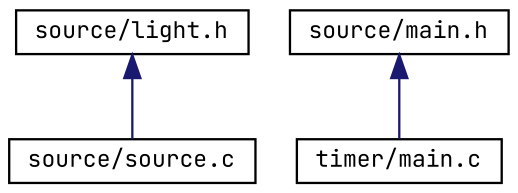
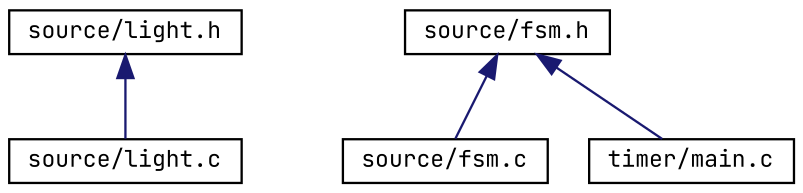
(399, 32) -> (507, 32)
(132, 161) -> (125, 161)
none -> (445, 161)
